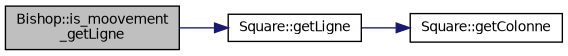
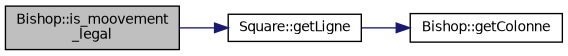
(92, 28) -> (92, 28)
(486, 28) -> (486, 28)
